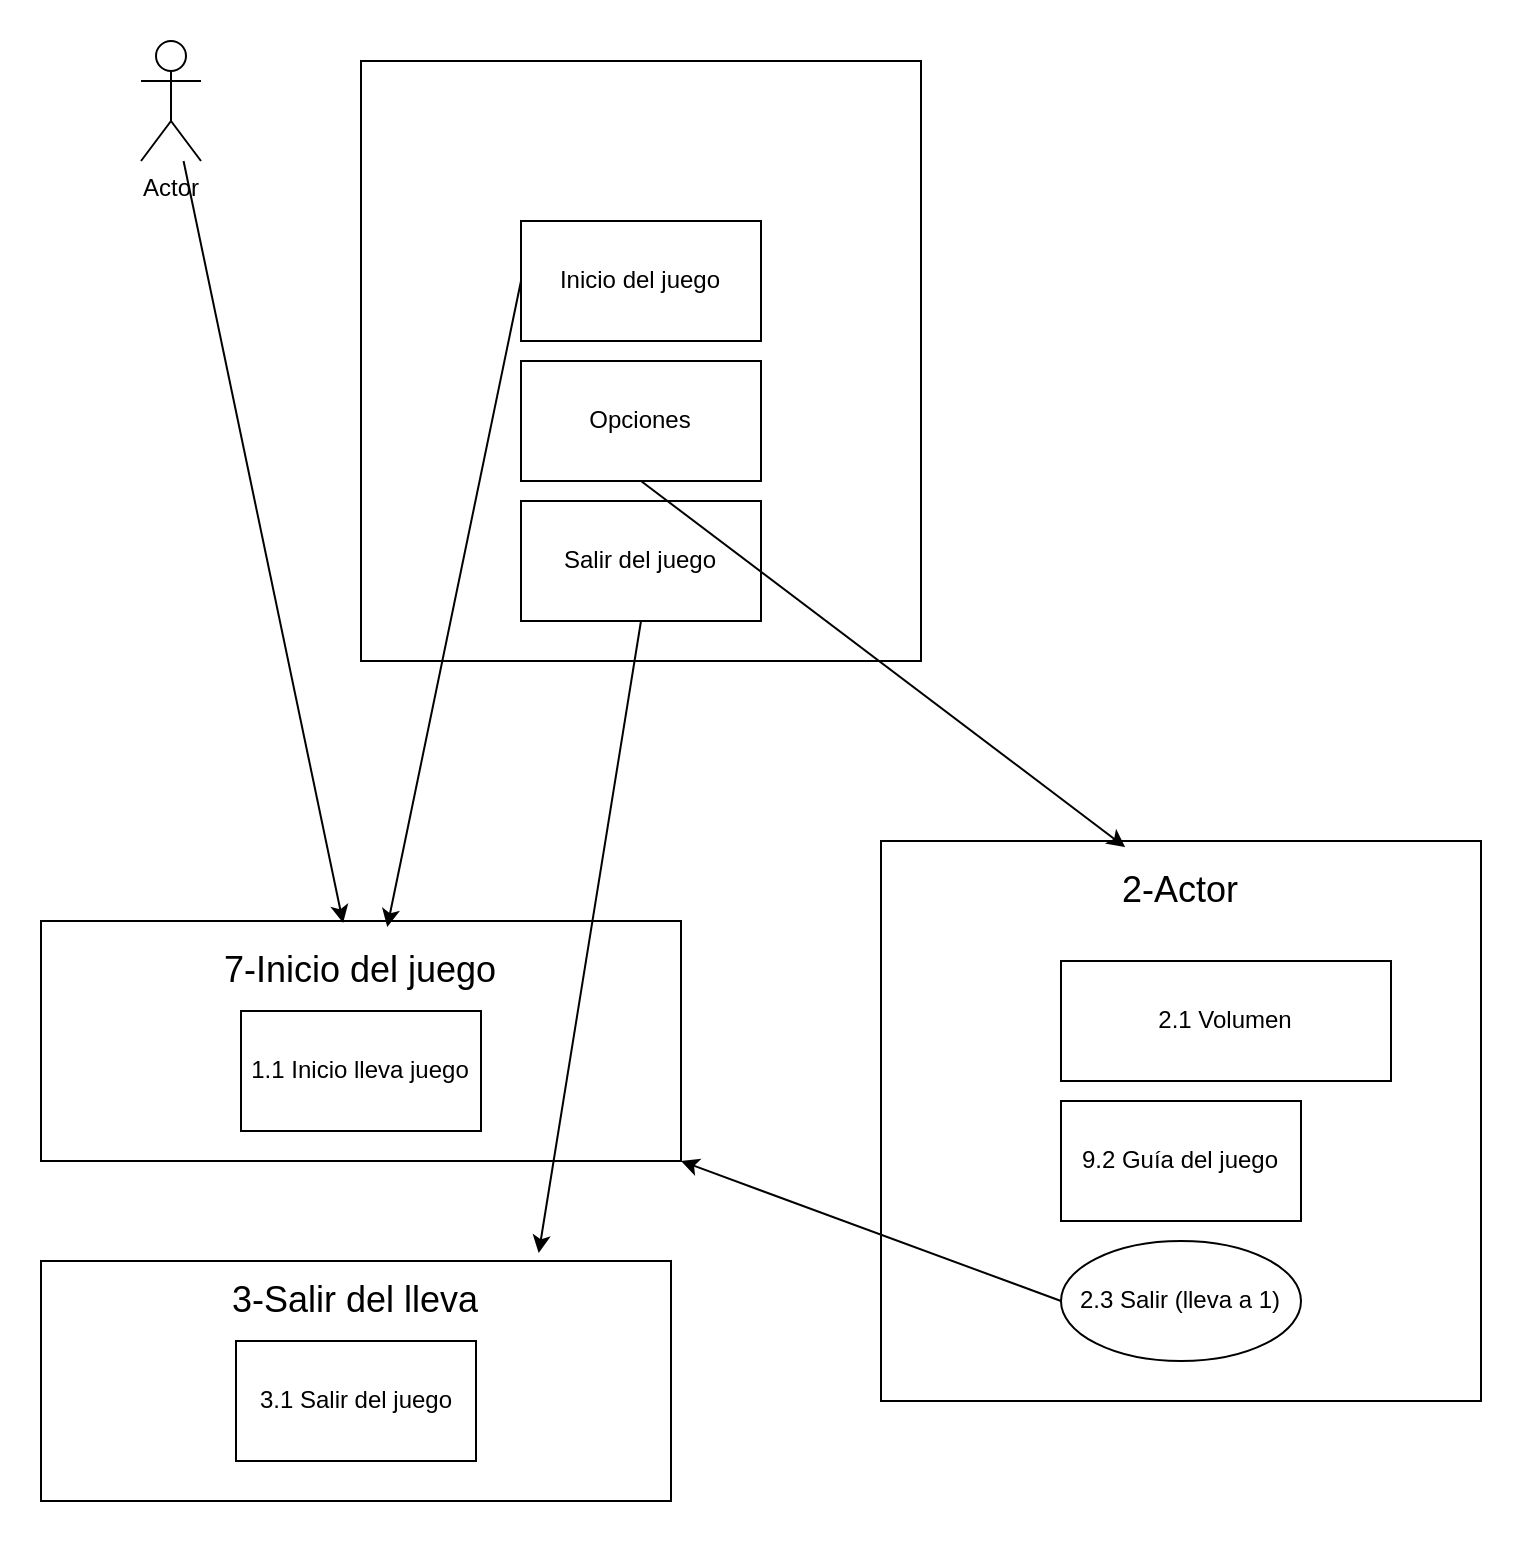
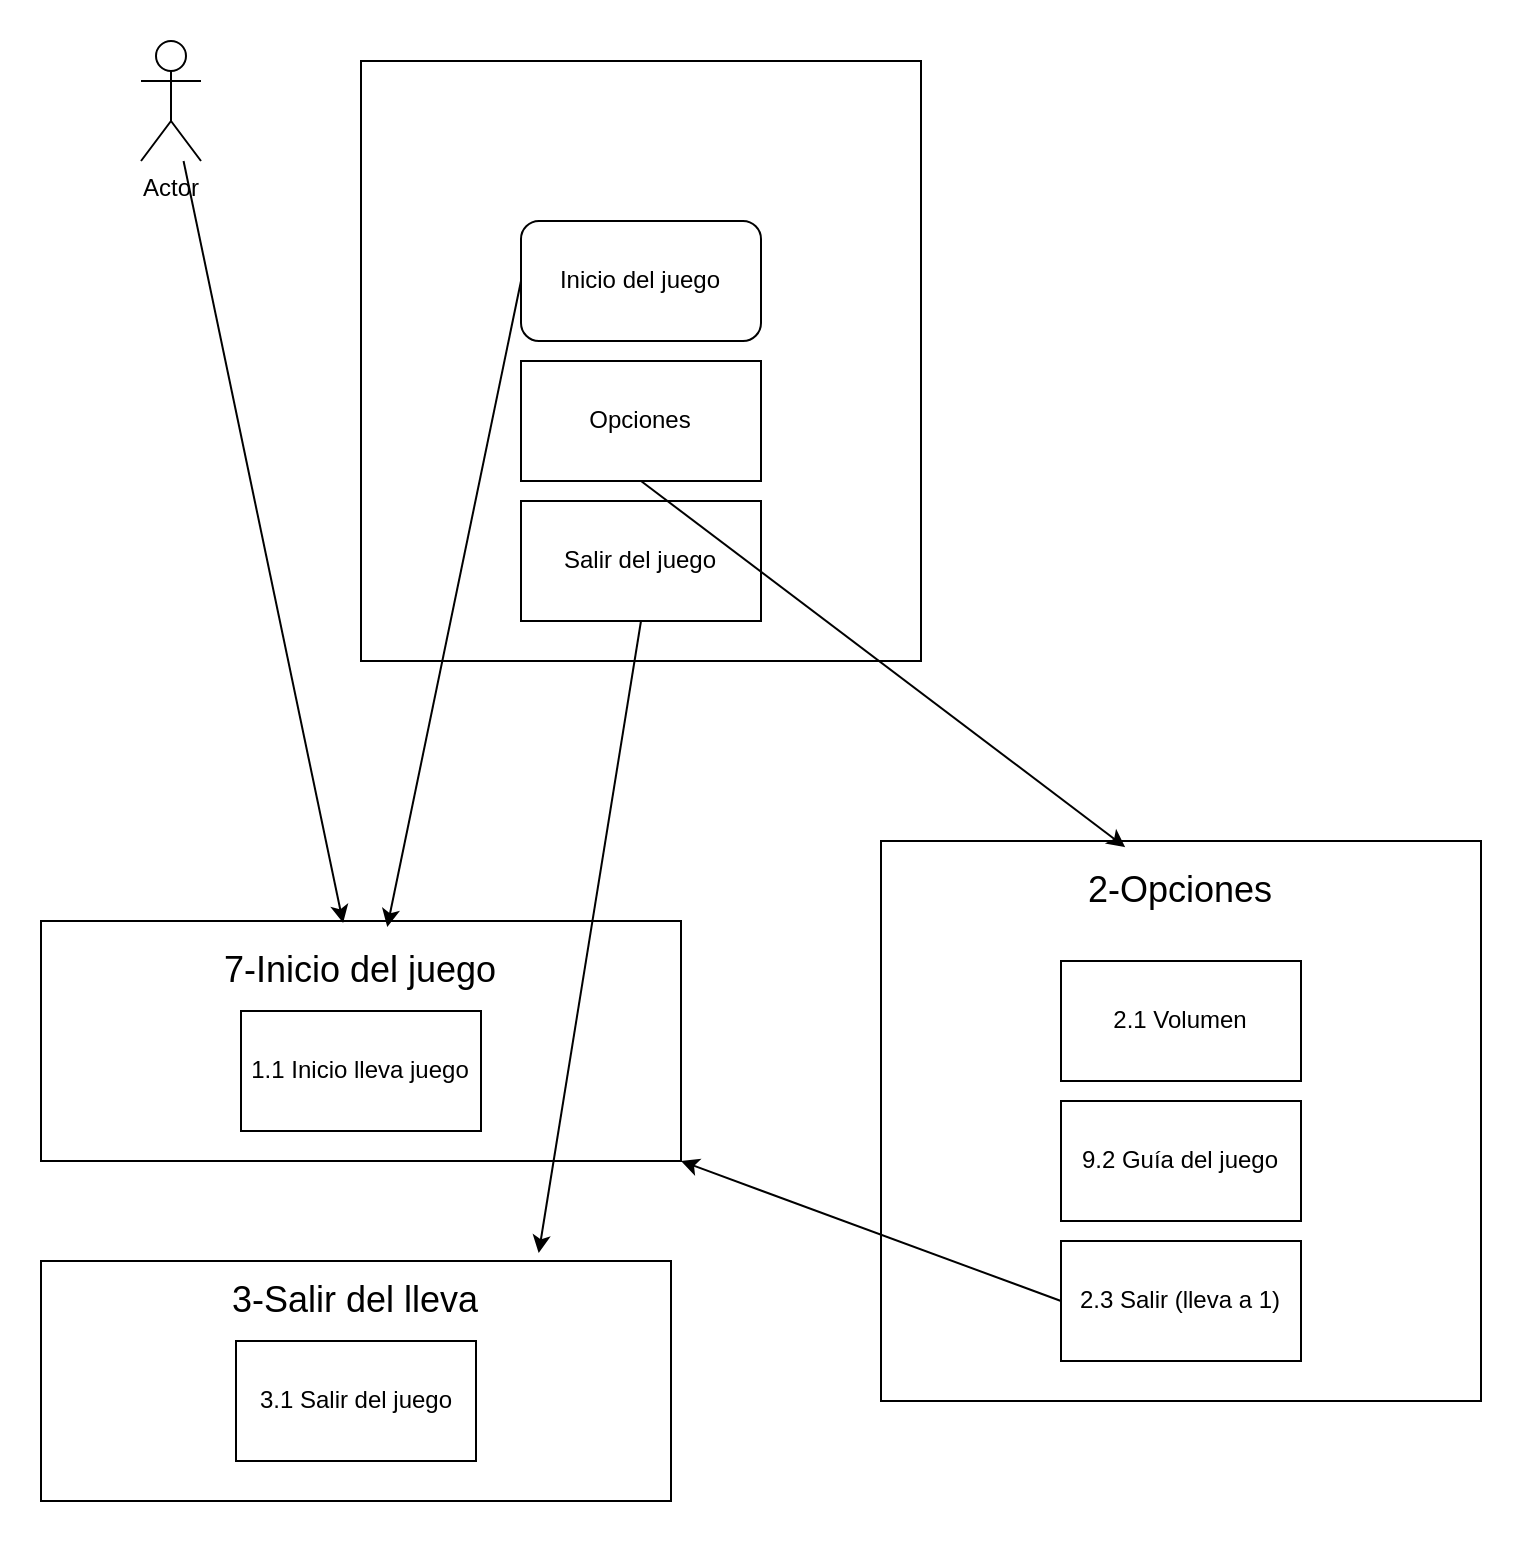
(641, 281) -> (641, 281)
(1181, 891) -> (1181, 891)
(1226, 1021) -> (1181, 1021)
(1181, 1301) -> (1181, 1301)
